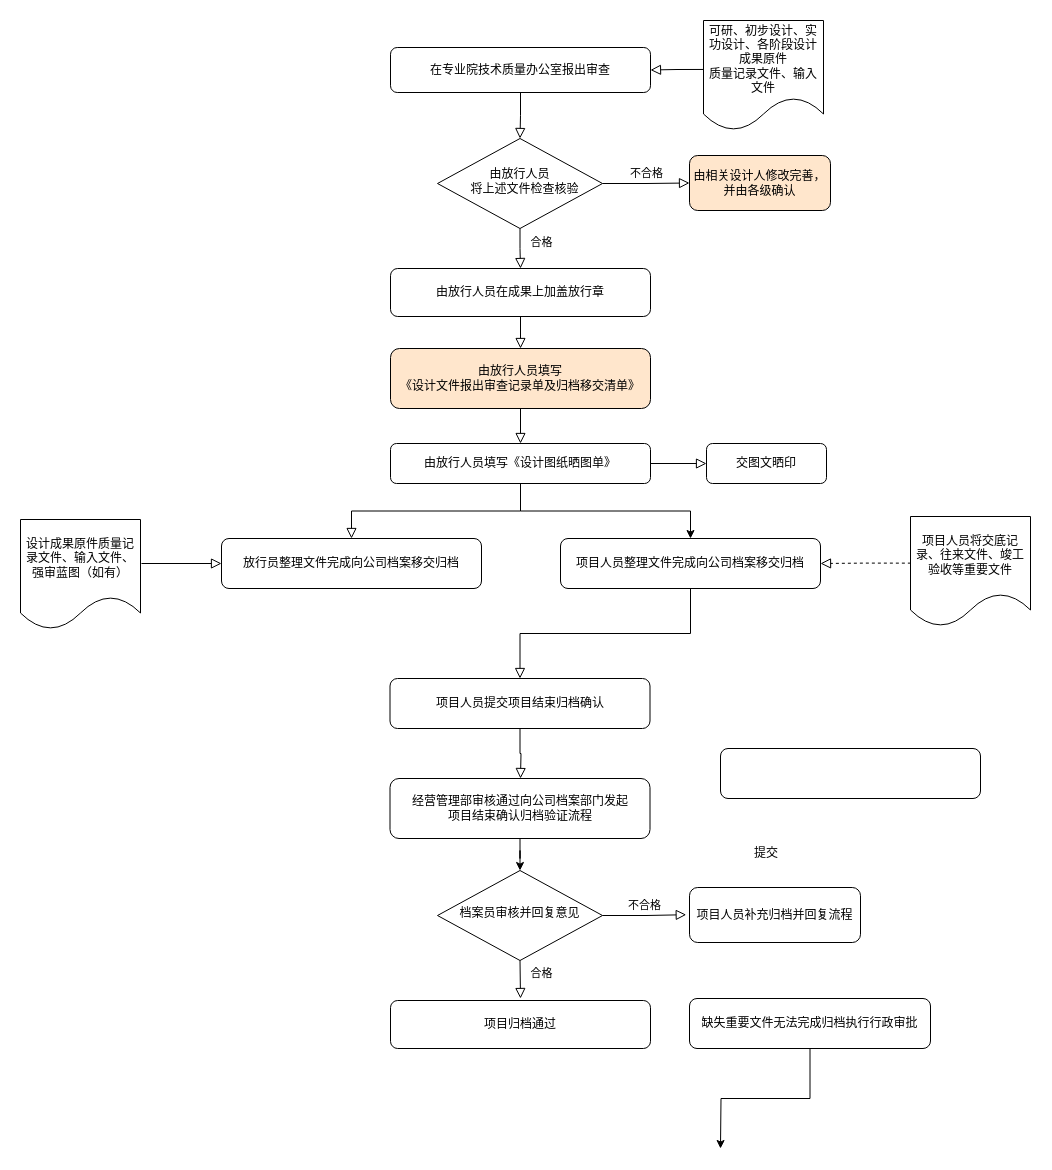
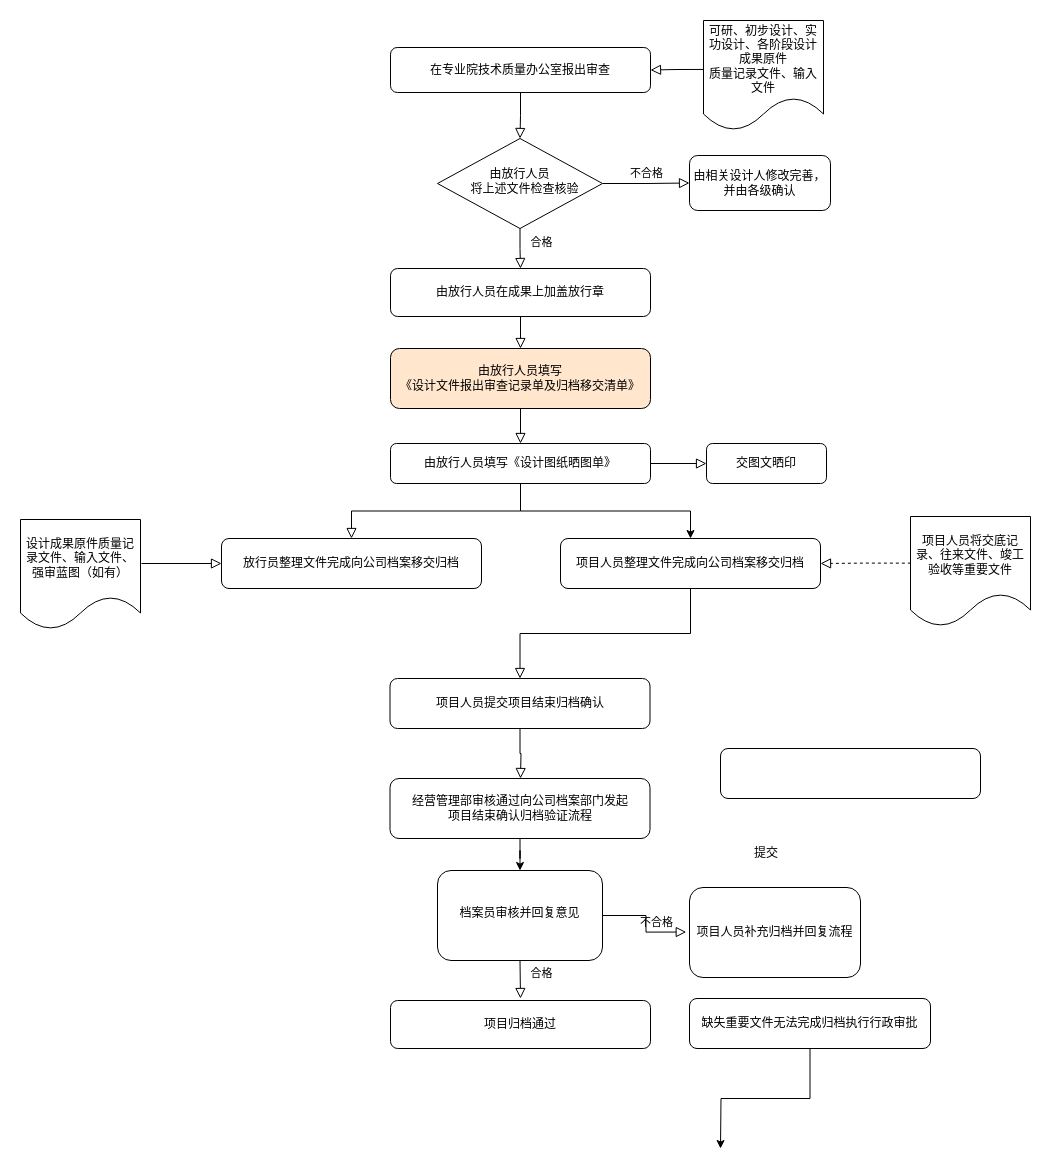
(760, 183) -> (760, 183)
(775, 915) -> (775, 933)
(520, 916) -> (520, 916)
